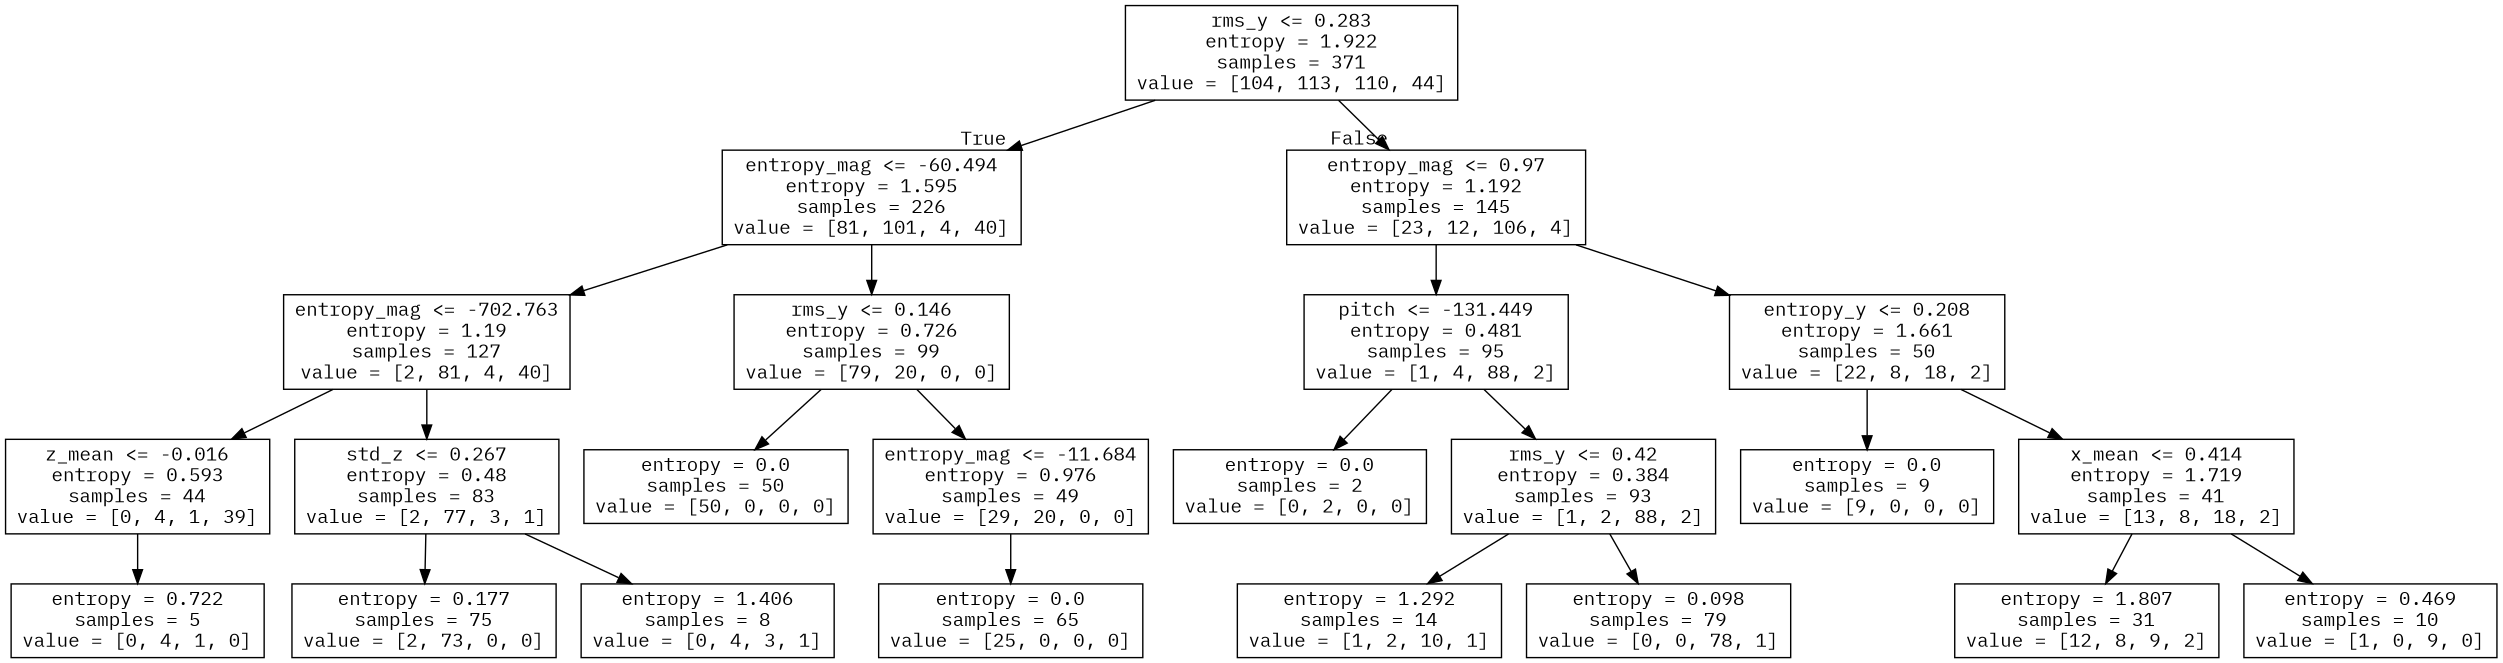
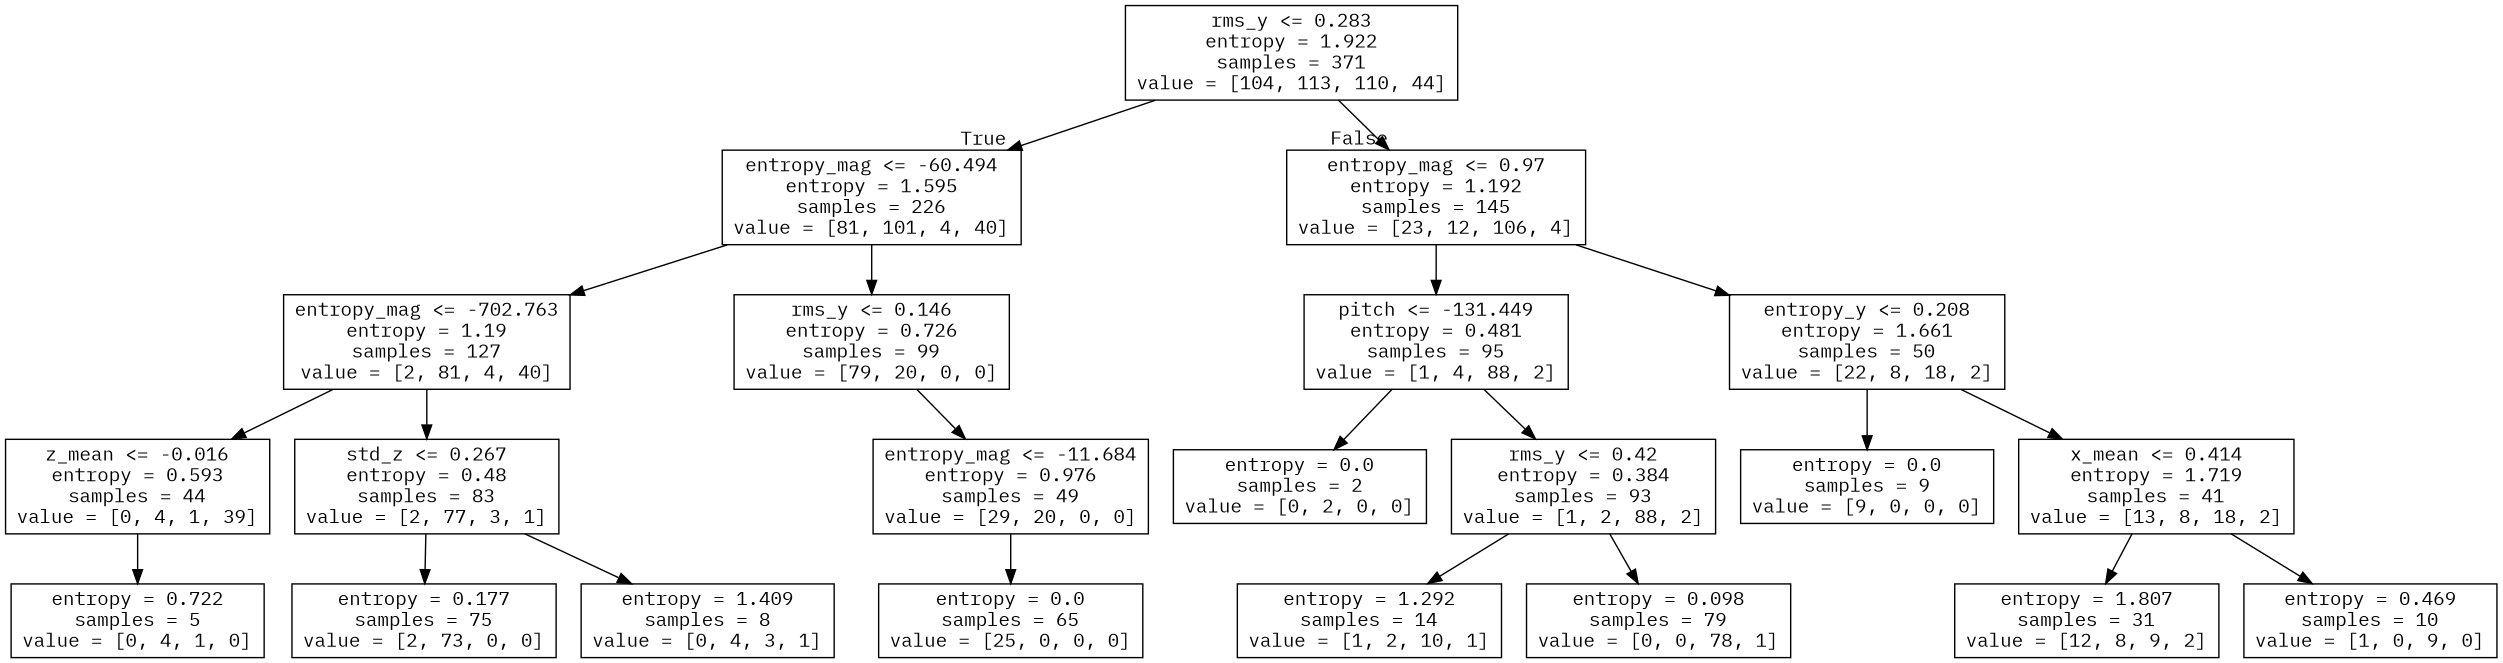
(716, 487) -> none
(708, 621) -> (708, 621)
